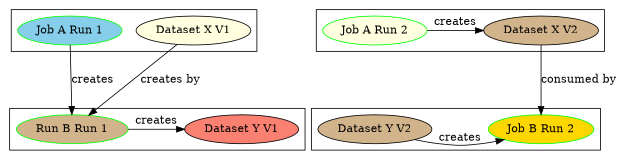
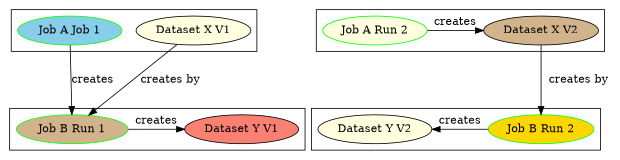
(70, 31) -> (70, 31)
(579, 80) -> (579, 80)
(72, 129) -> (72, 129)
(375, 129) -> (375, 129)
(455, 145) -> (464, 129)
